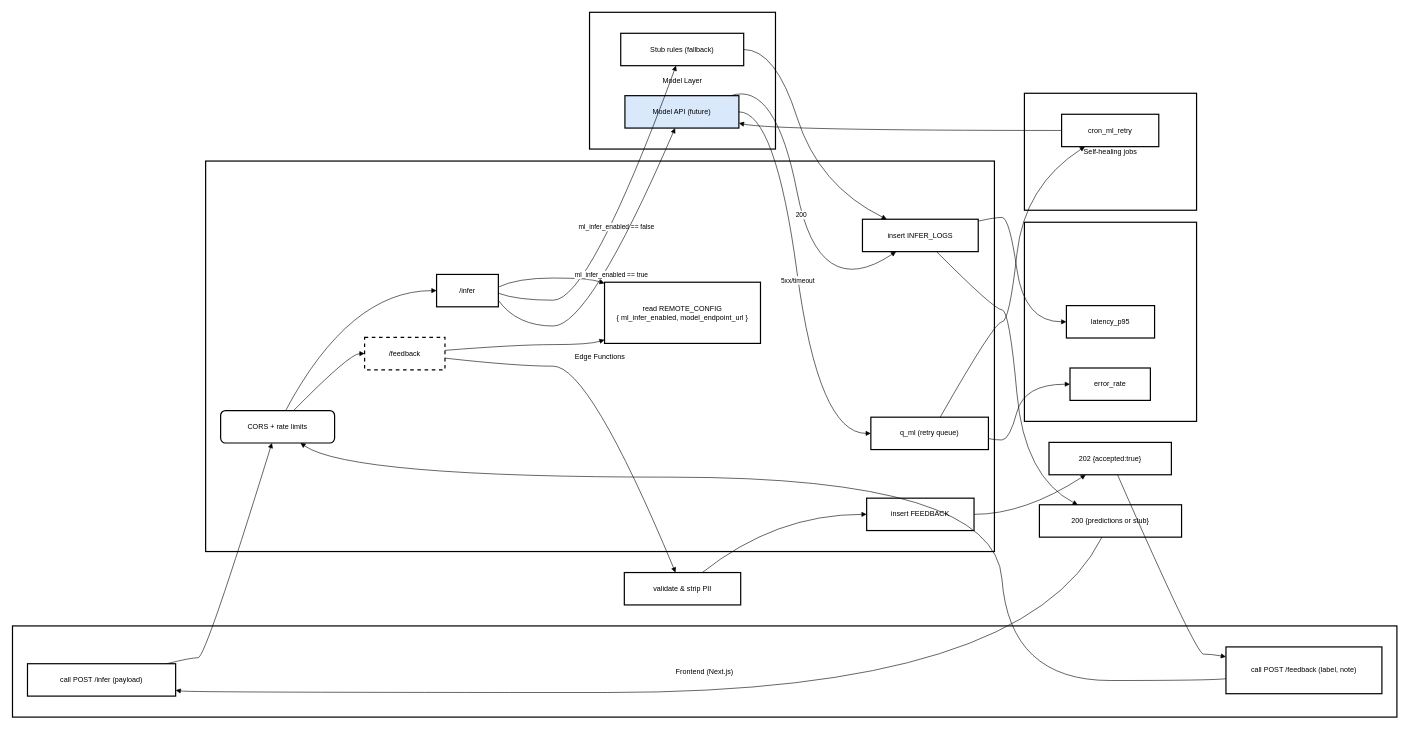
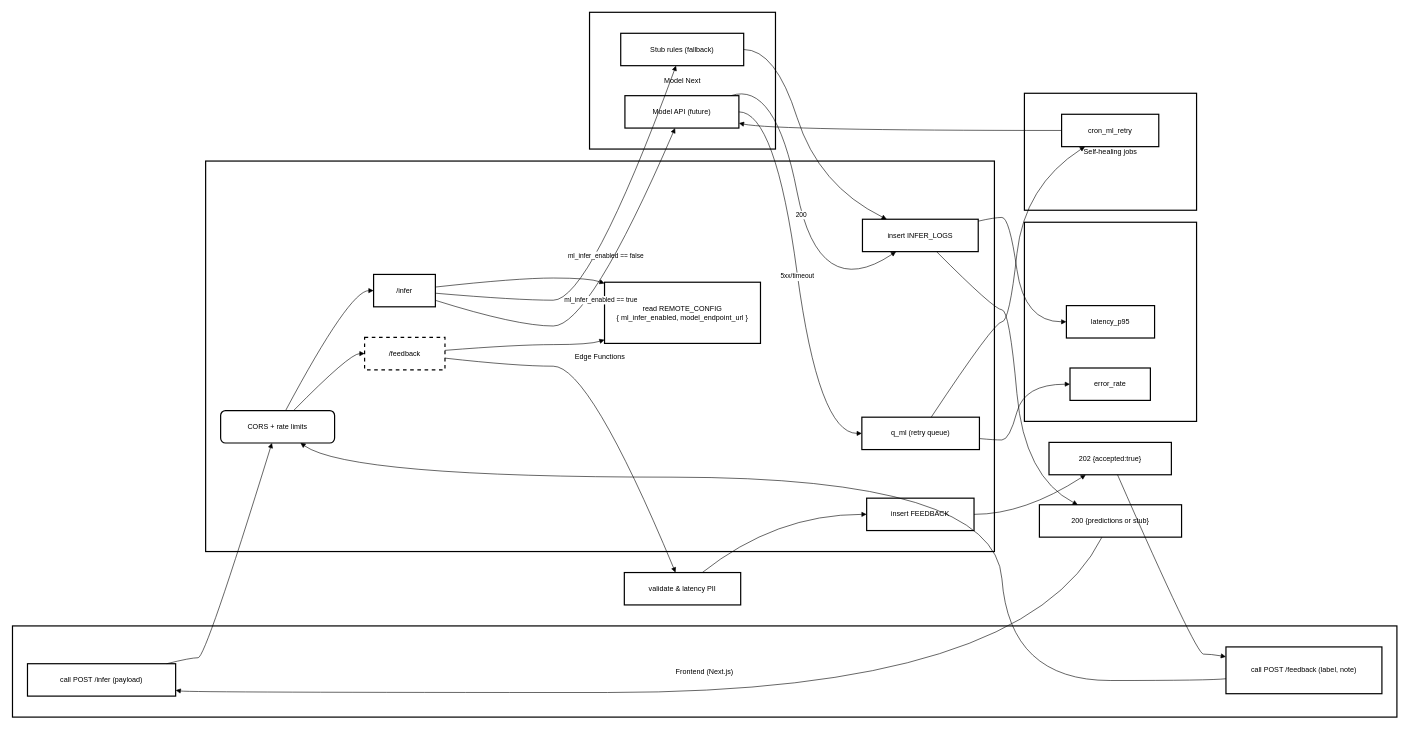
(683, 81) -> (683, 81)
(682, 112) -> (682, 112)
(467, 291) -> (404, 291)
(930, 434) -> (921, 434)
(683, 589) -> (683, 589)
